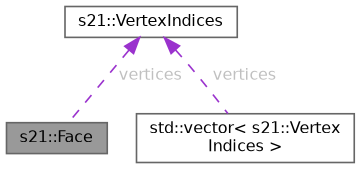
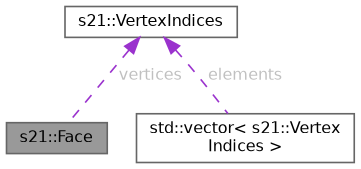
(243, 76) -> (243, 76)
